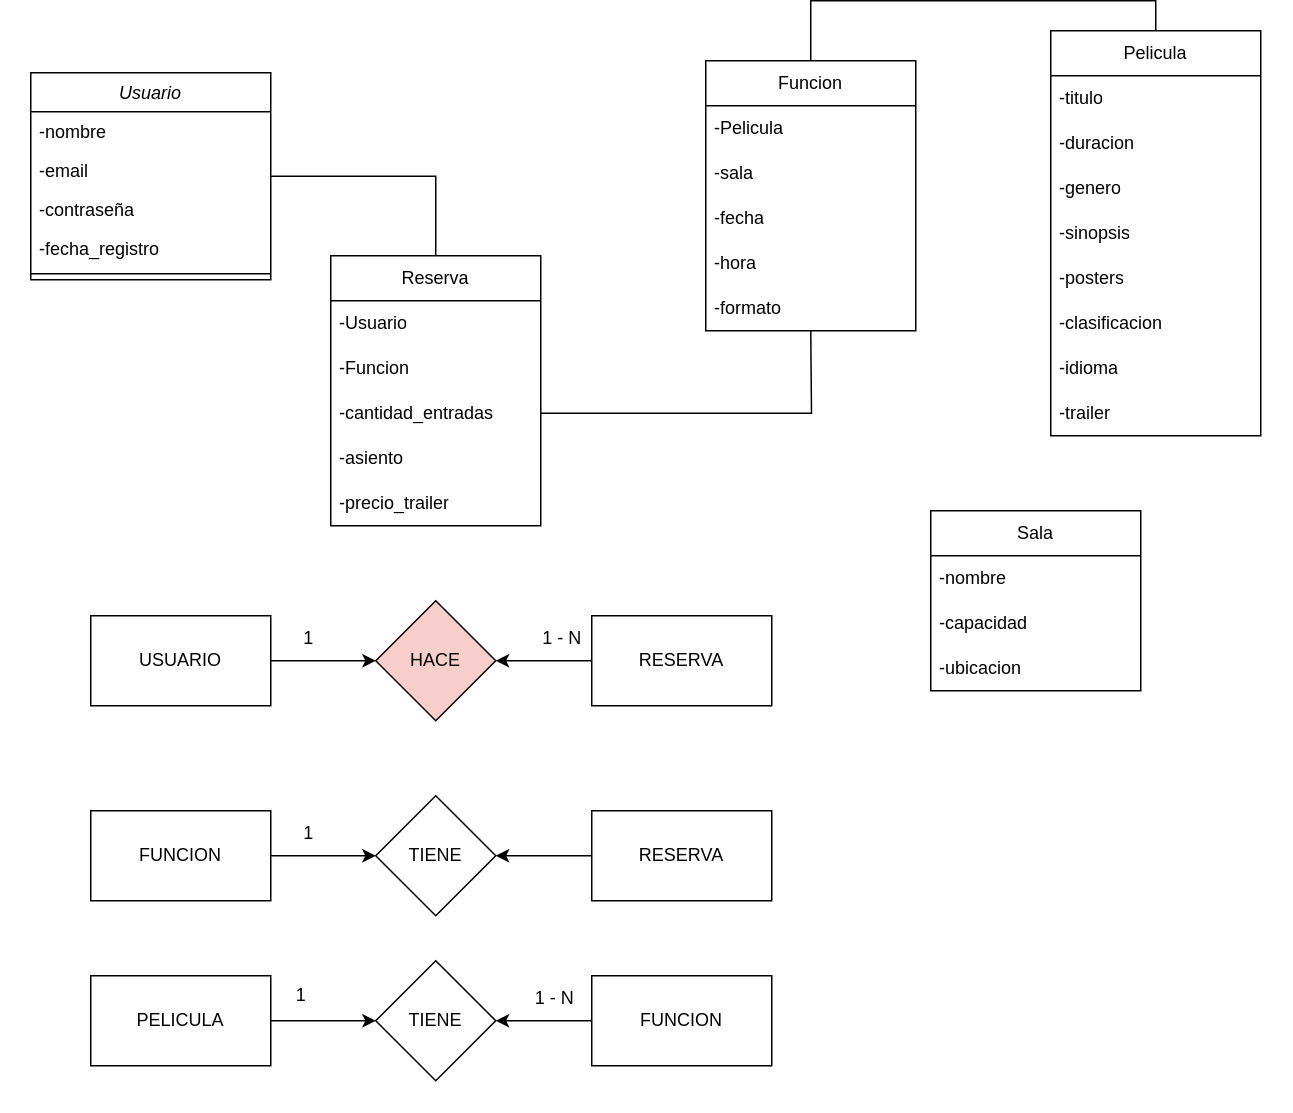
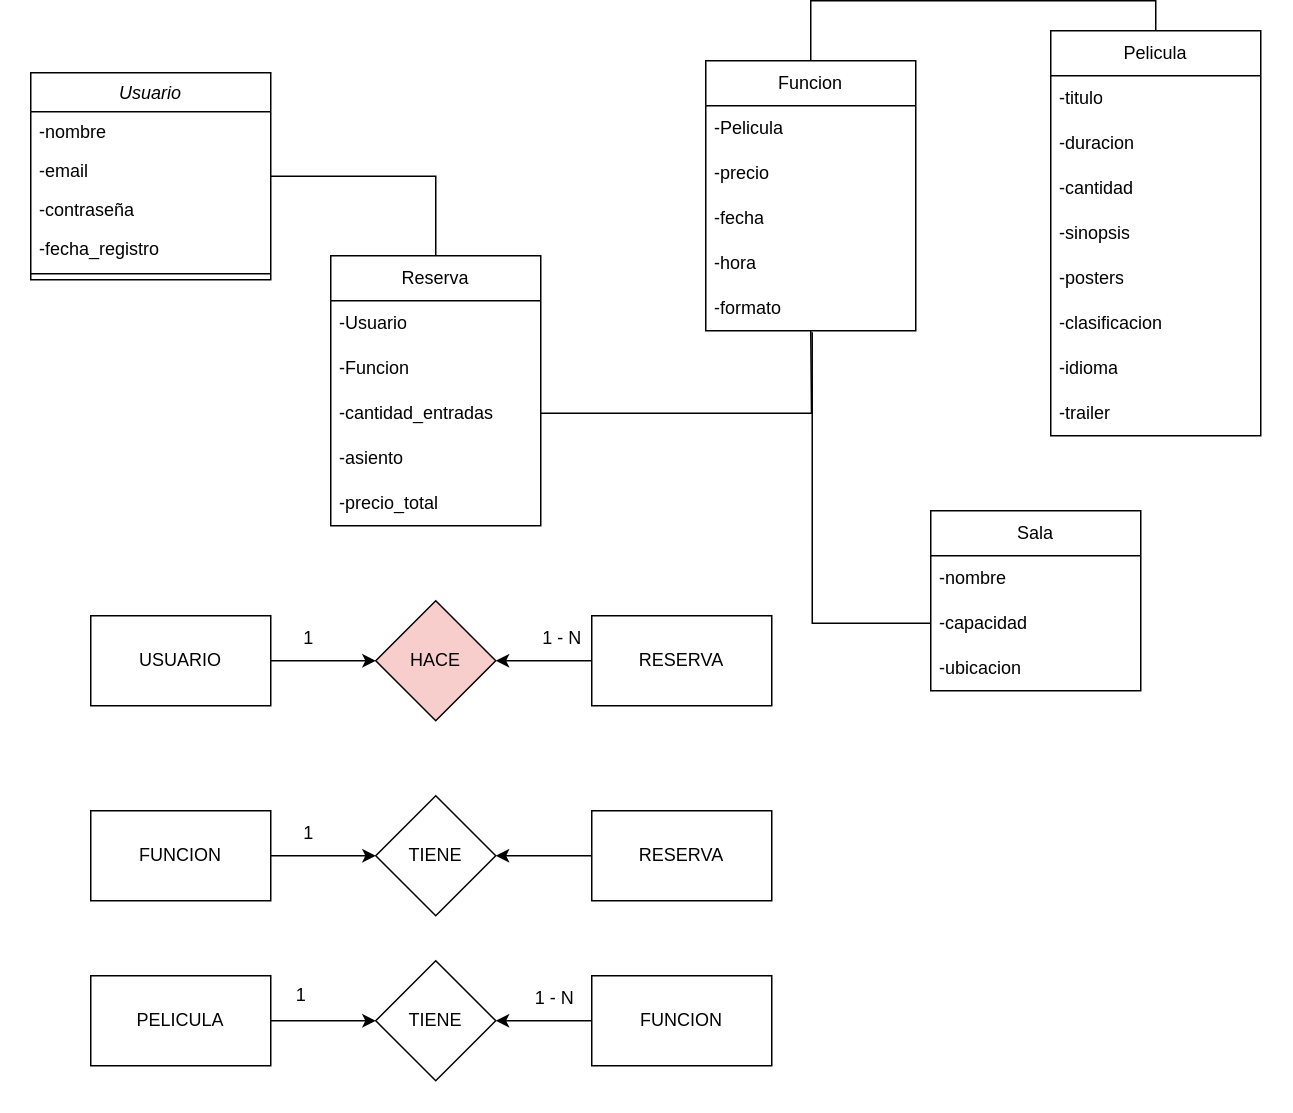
(738, 173) -> (748, 173)
(1095, 188) -> (1103, 188)
(408, 503) -> (401, 503)
none -> (812, 576)
